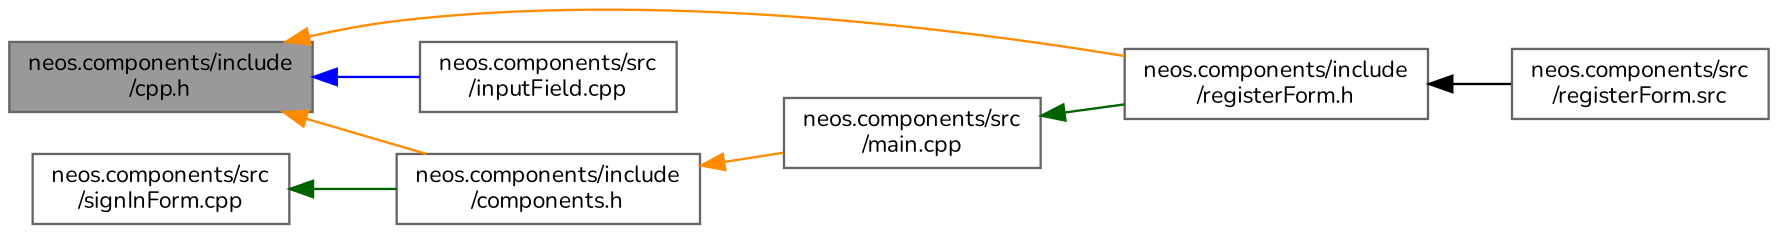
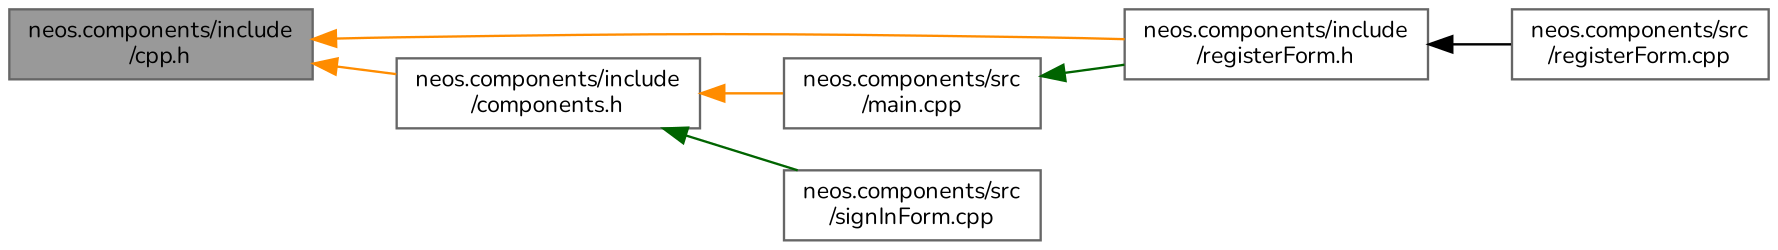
(548, 77) -> none
(1640, 84) -> (1640, 44)
(355, 189) -> (742, 153)
